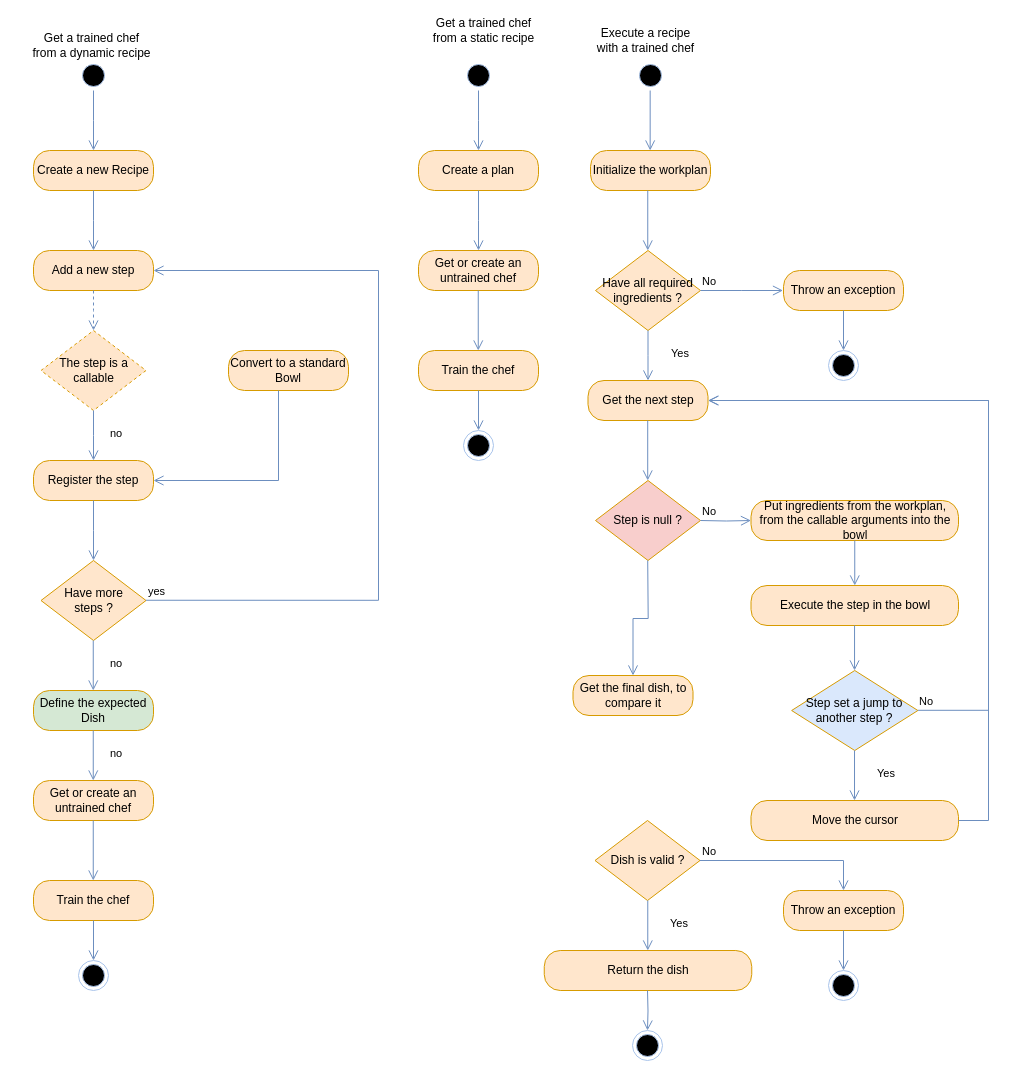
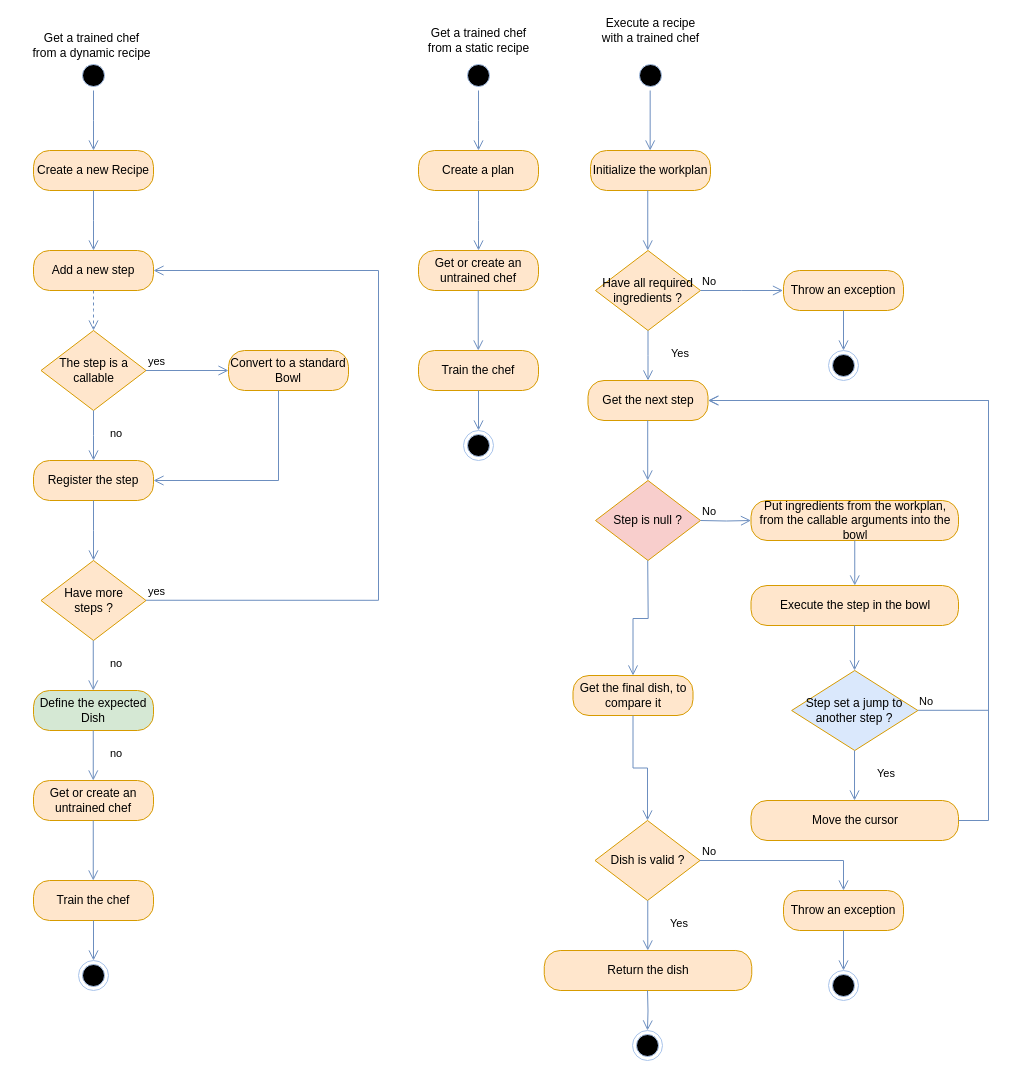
(484, 31) -> (479, 41)
(646, 41) -> (651, 31)
(94, 371) -> (94, 371)
none -> (186, 371)
none -> (639, 768)
